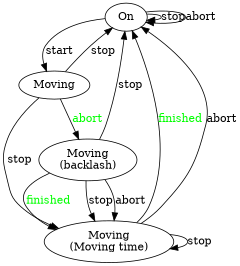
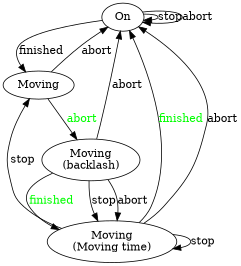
(59, 51) -> (41, 51)
(103, 51) -> (97, 51)
(130, 85) -> (127, 85)
(4, 166) -> (10, 178)
